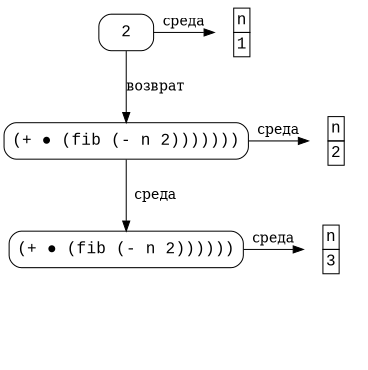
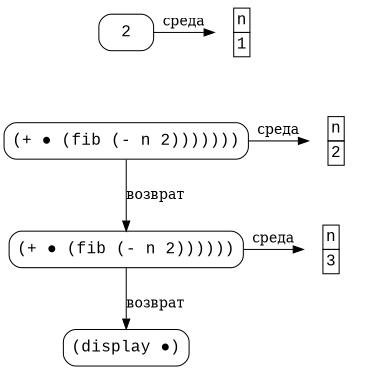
(126, 82) -> none
(156, 195) -> (156, 195)
none -> (126, 348)
